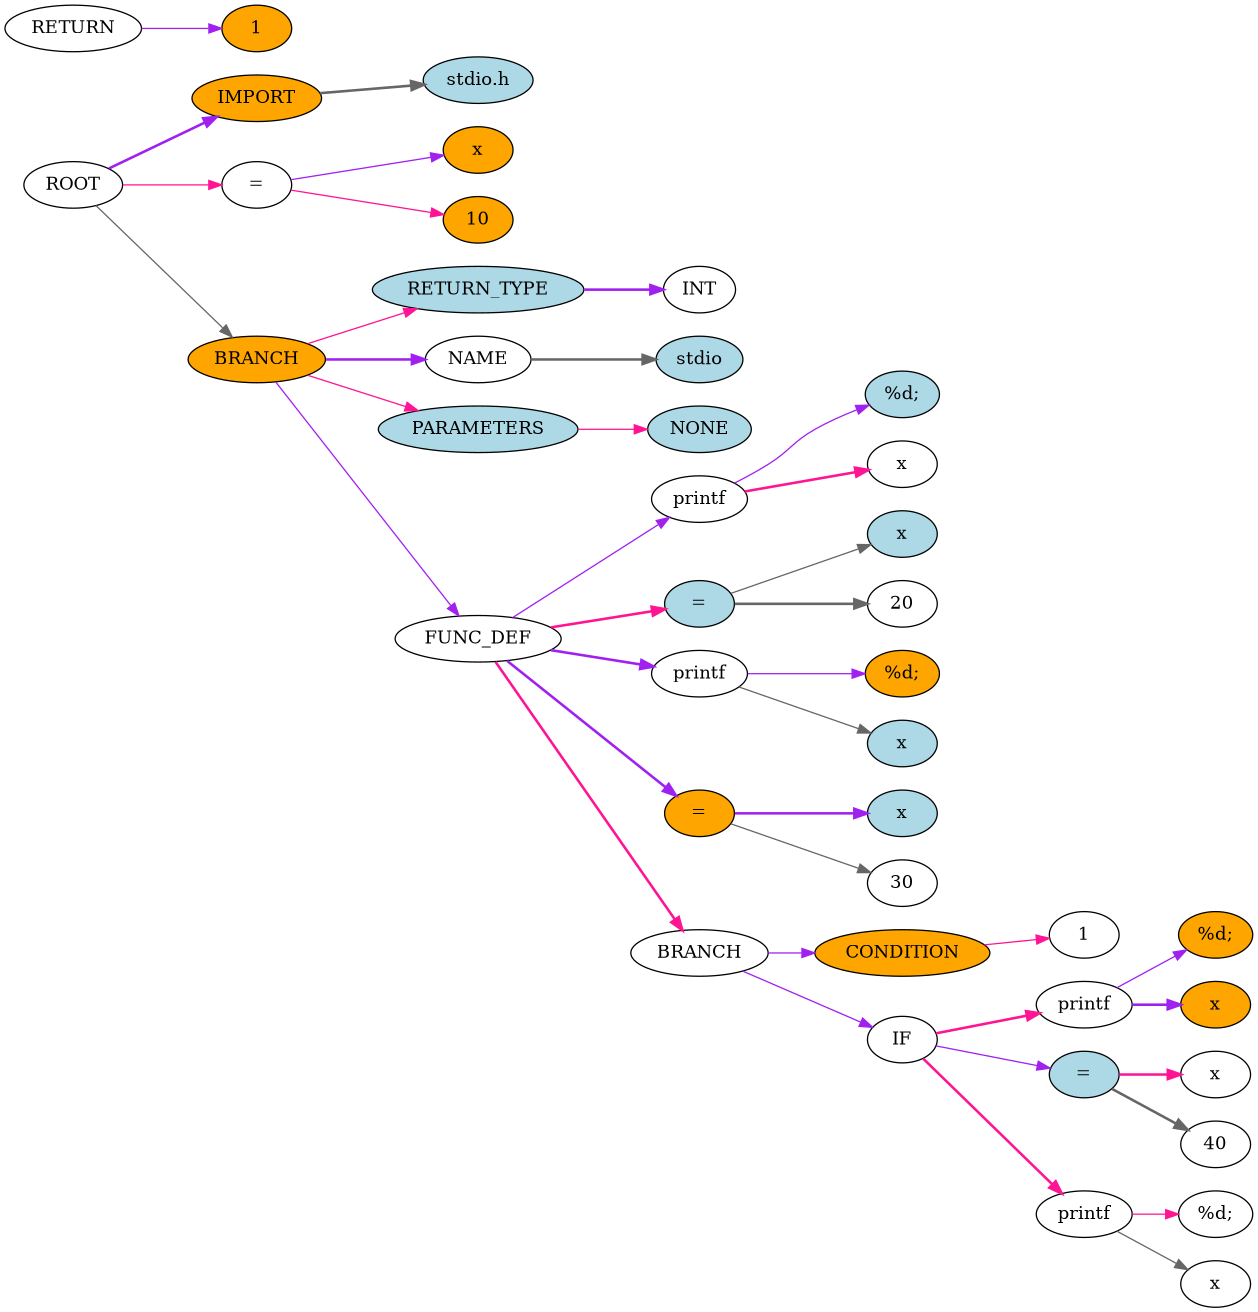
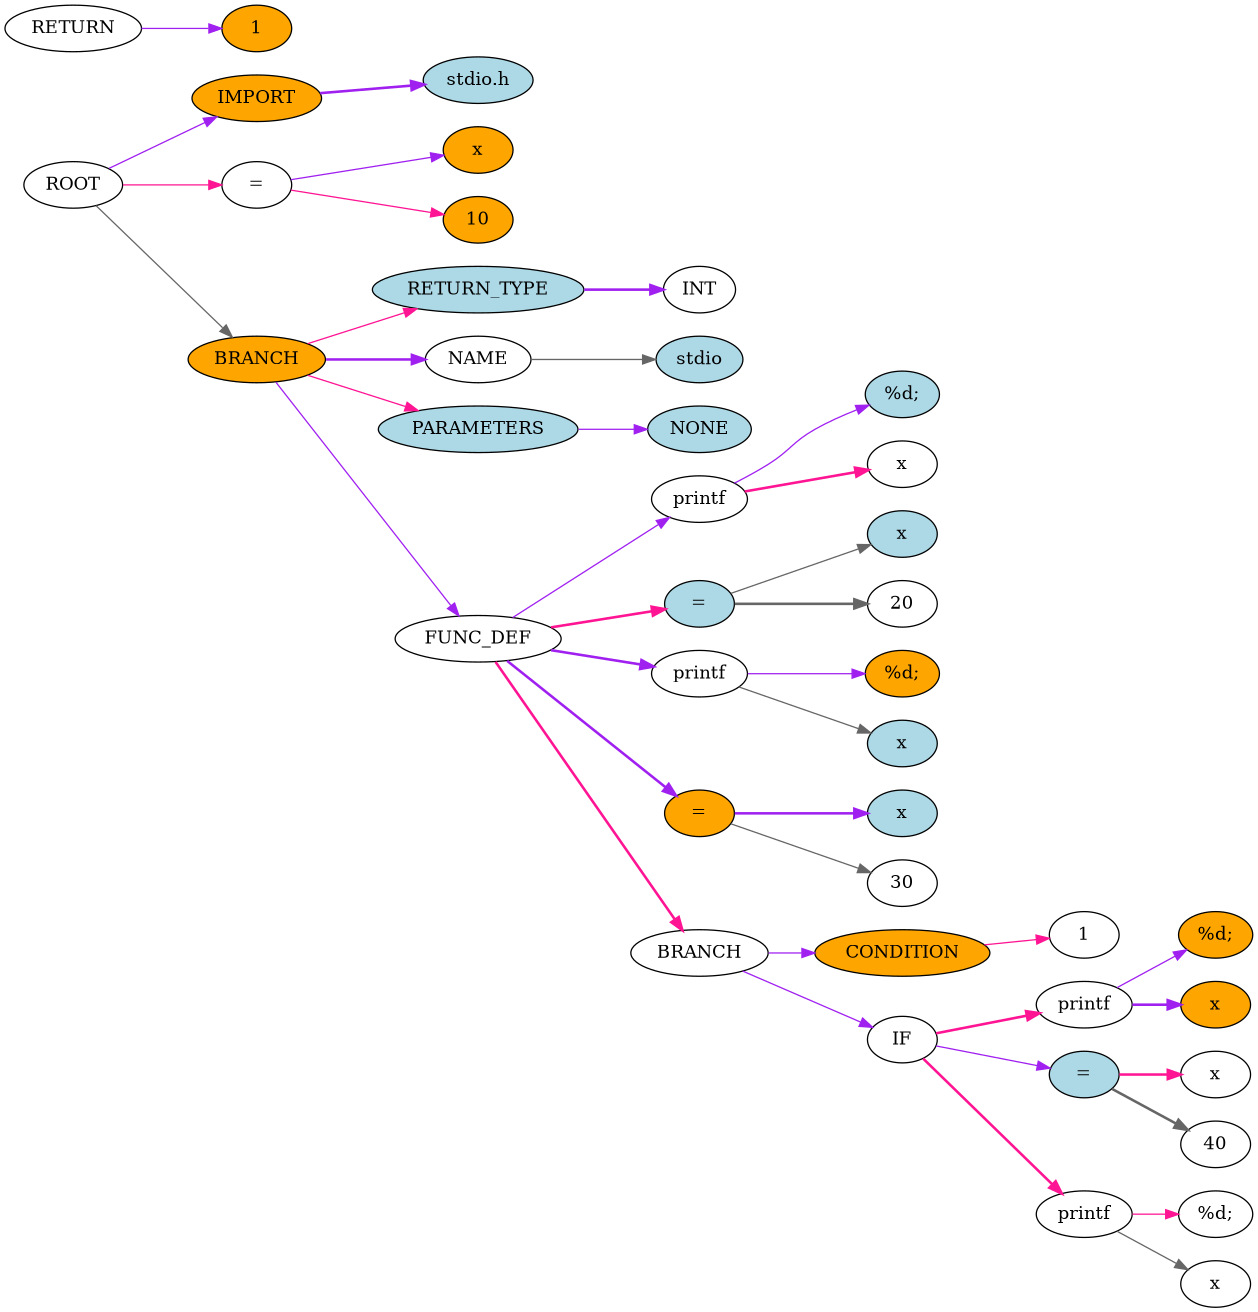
(366, 89) -> (366, 89)
(157, 145) -> (157, 145)
(587, 359) -> (587, 359)
(606, 429) -> (606, 429)
